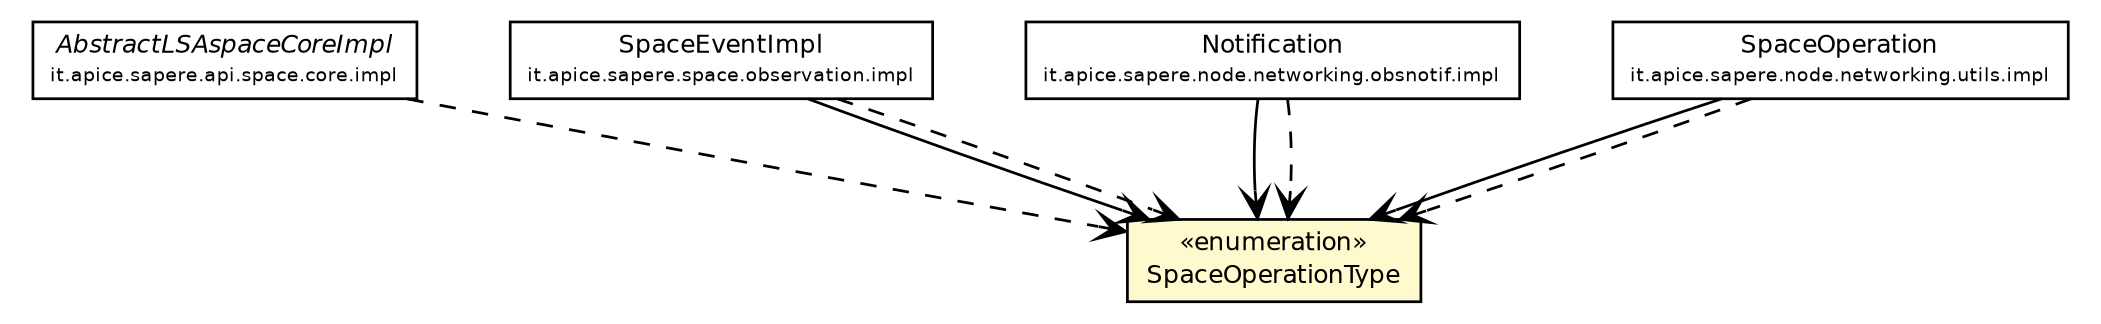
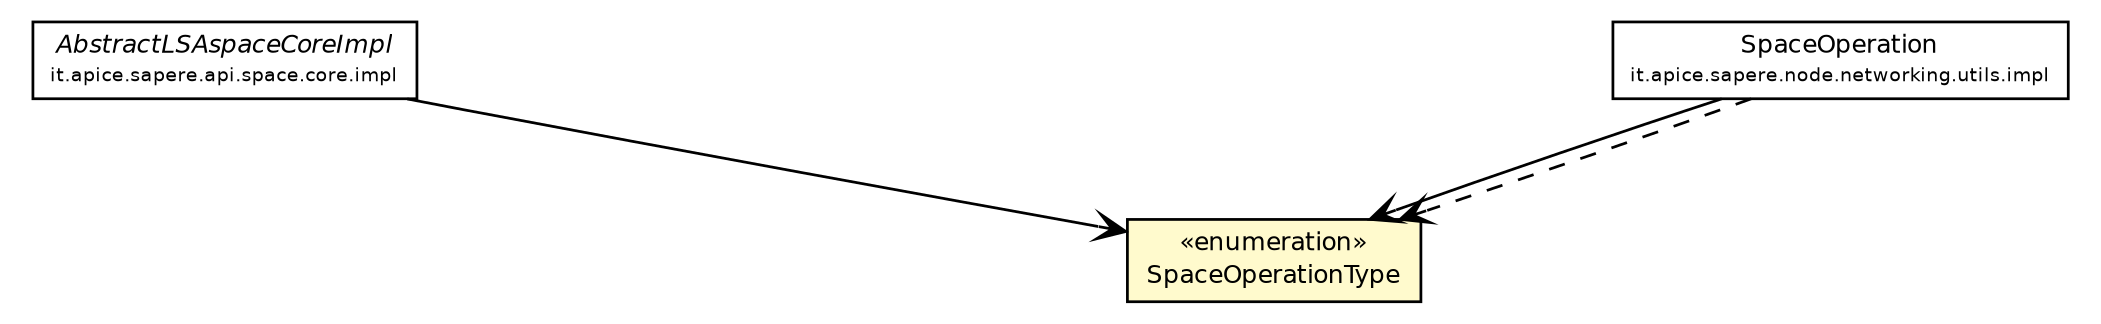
(721, 60) -> none
(1273, 60) -> none
(753, 164) -> (753, 164)
